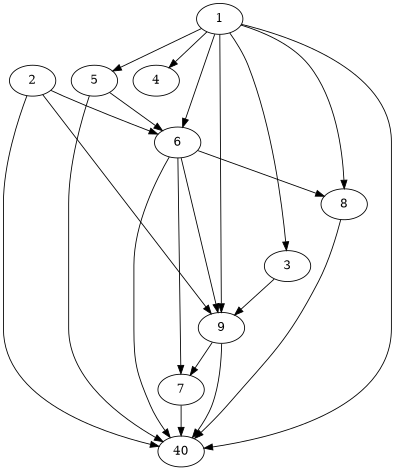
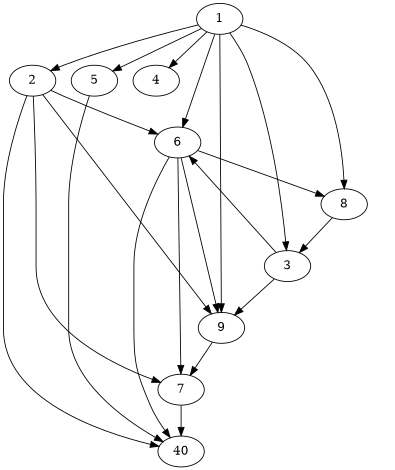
(133, 109) -> (236, 208)
(391, 249) -> (128, 44)
none -> (36, 267)
(286, 336) -> (319, 232)
(217, 389) -> none
